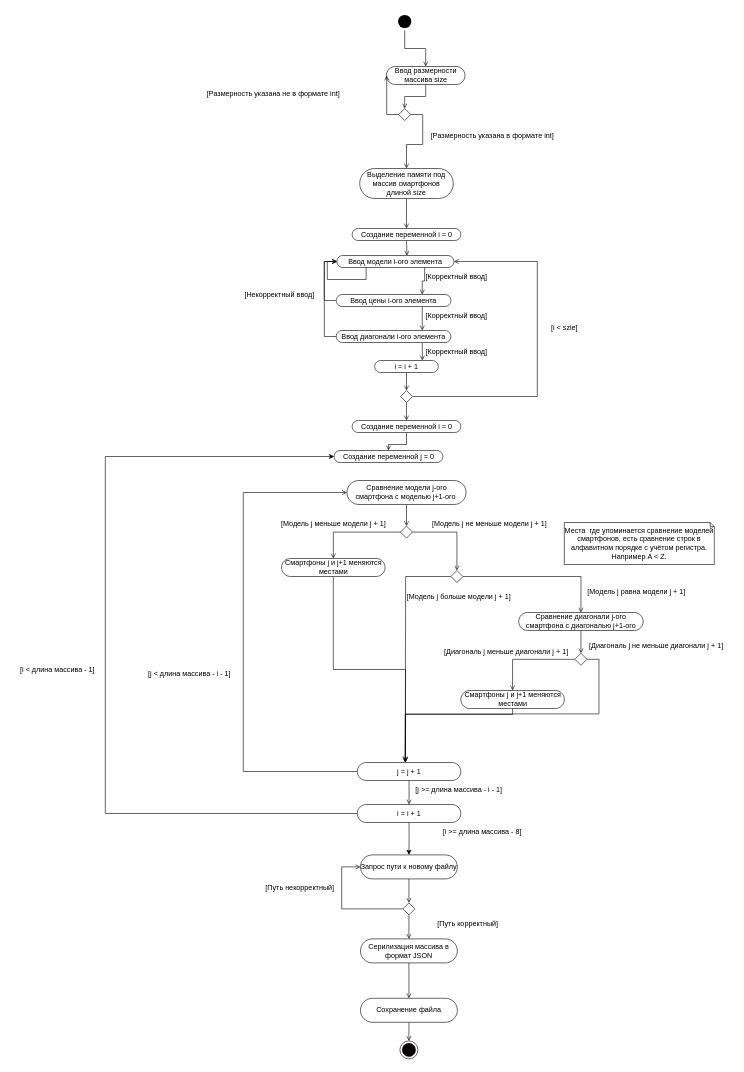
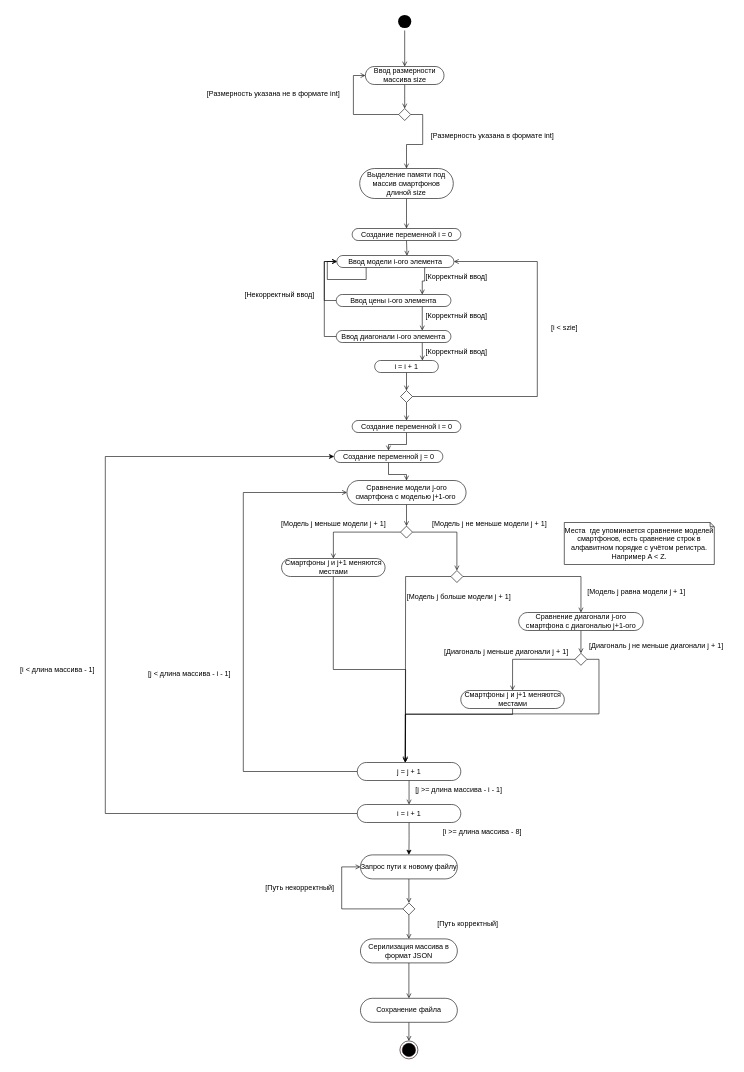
(426, 75) -> (405, 75)
none -> (394, 474)
